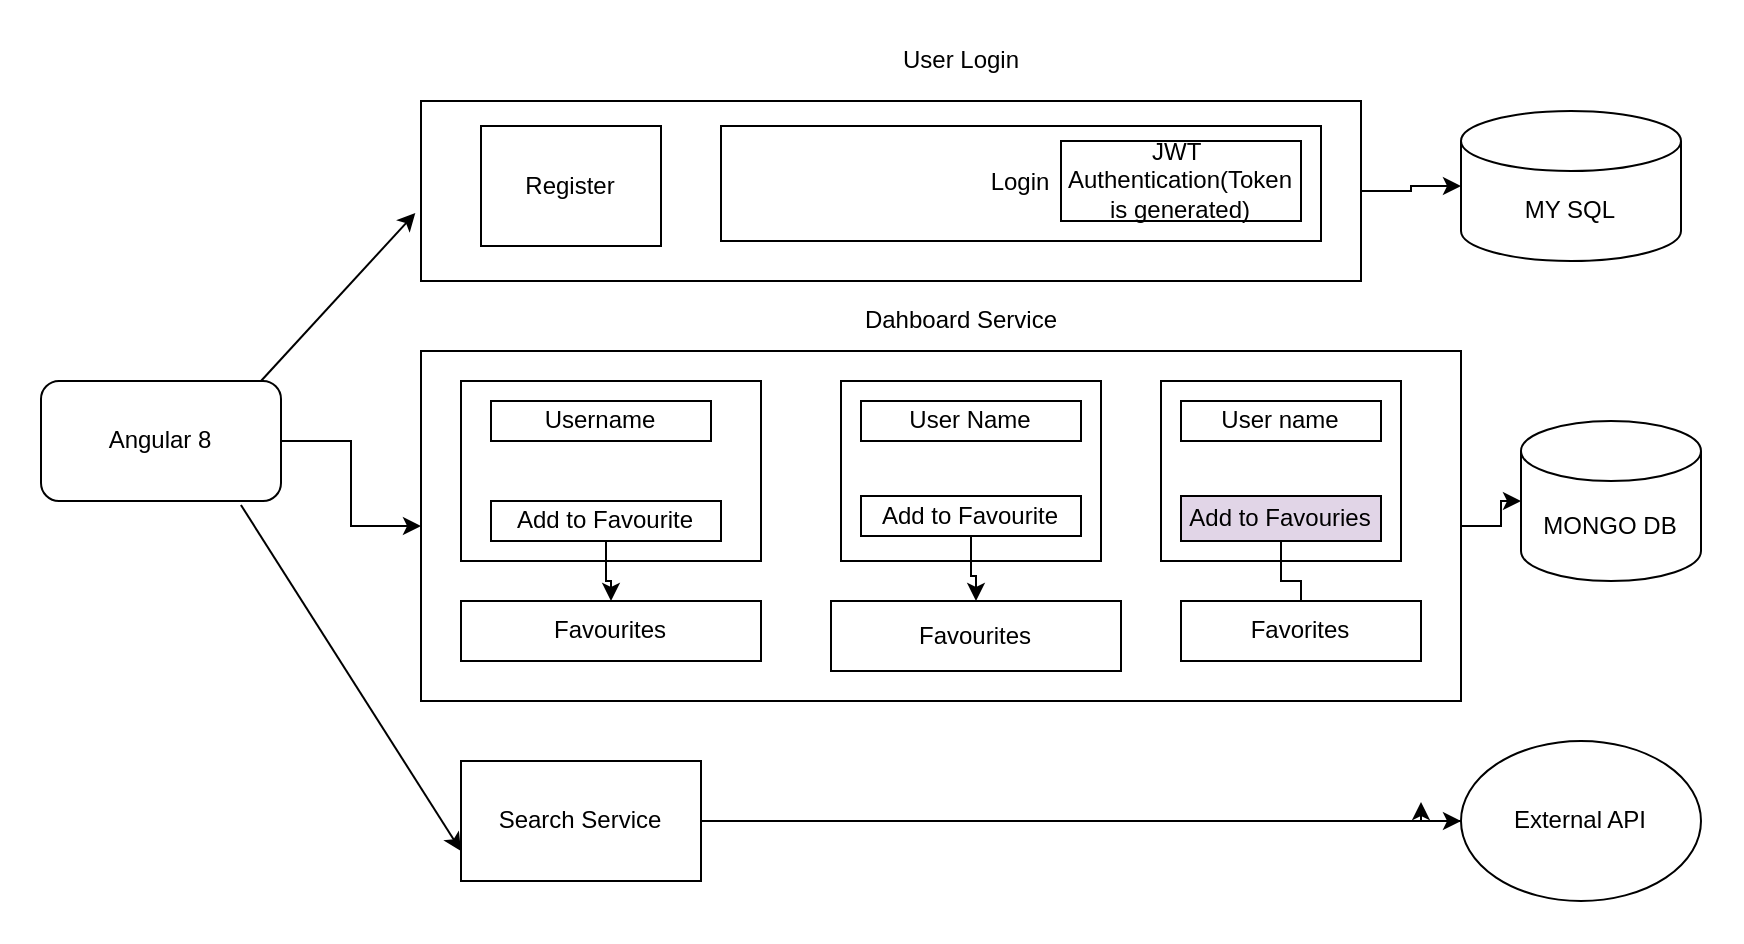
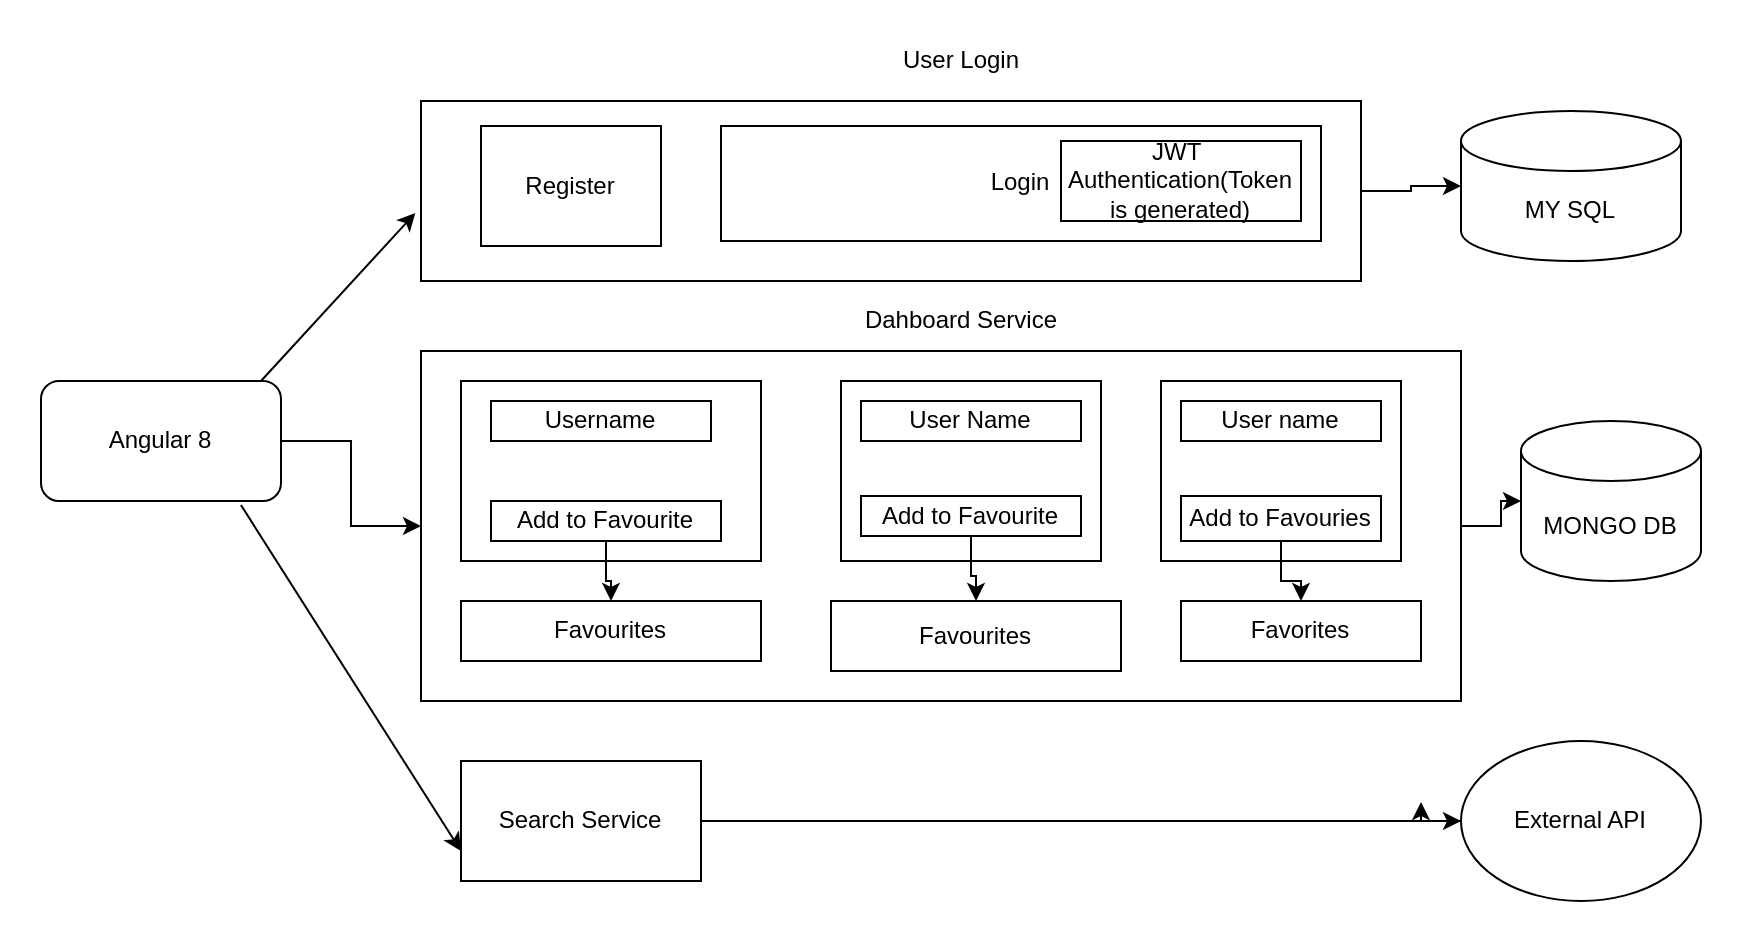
(1281, 519) -> (1281, 519)
(1301, 591) -> (1301, 586)
